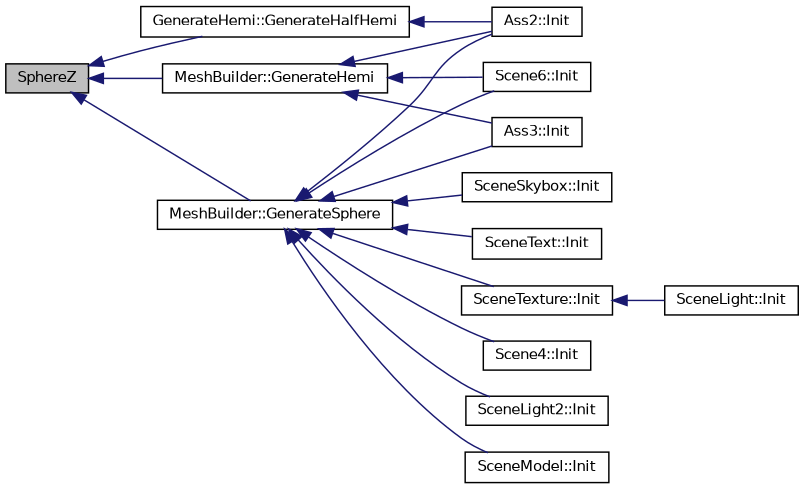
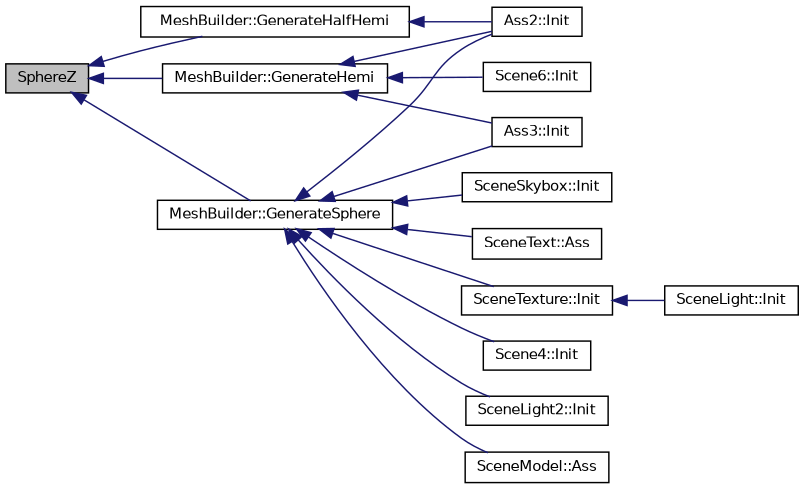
(275, 22) -> (275, 22)
(399, 137) -> none
(537, 244) -> (537, 244)
(537, 467) -> (537, 467)
